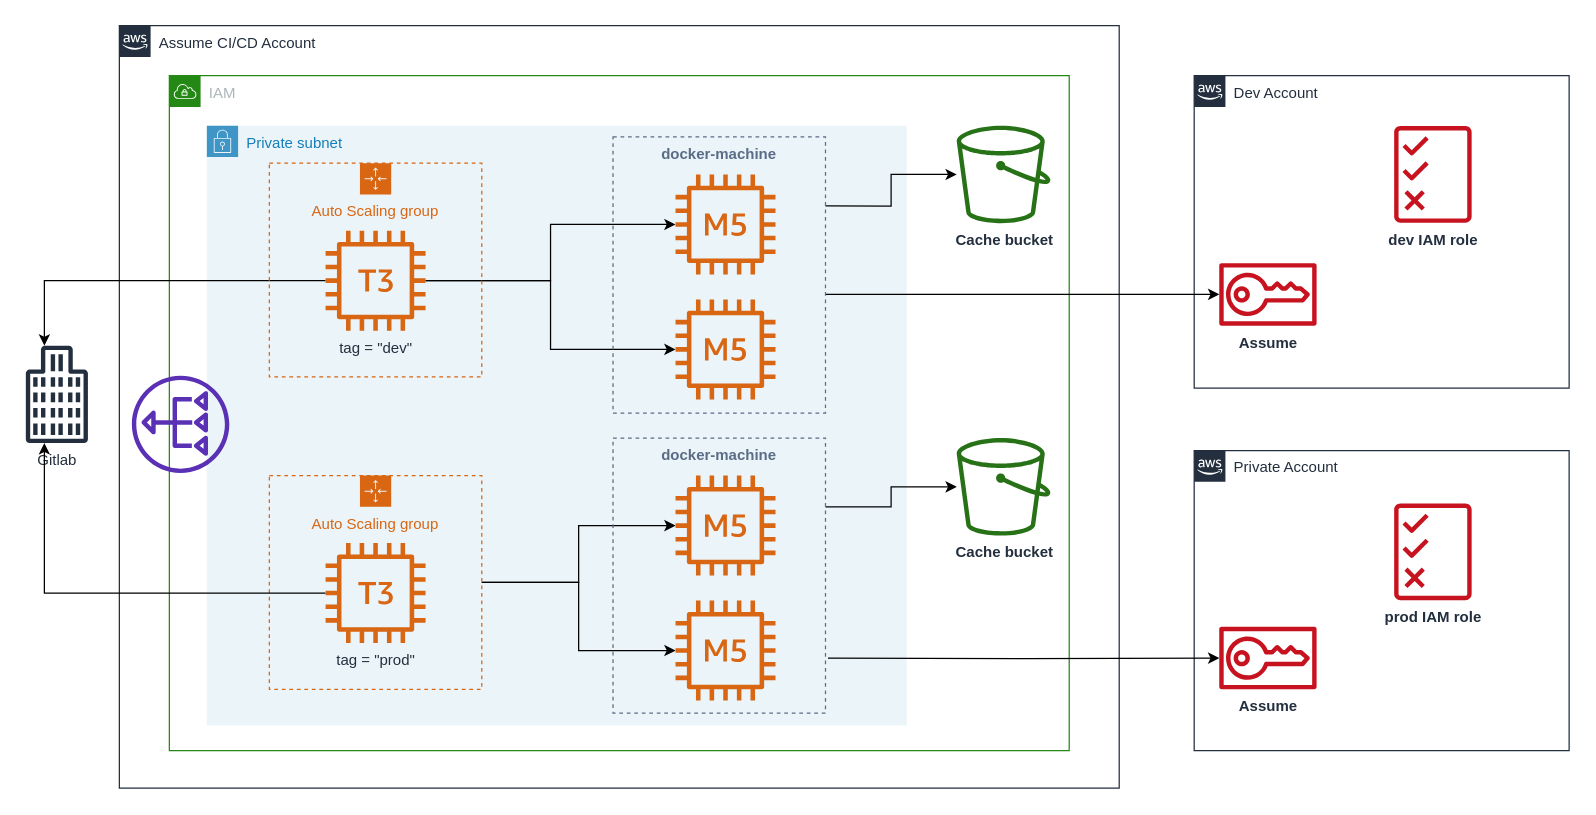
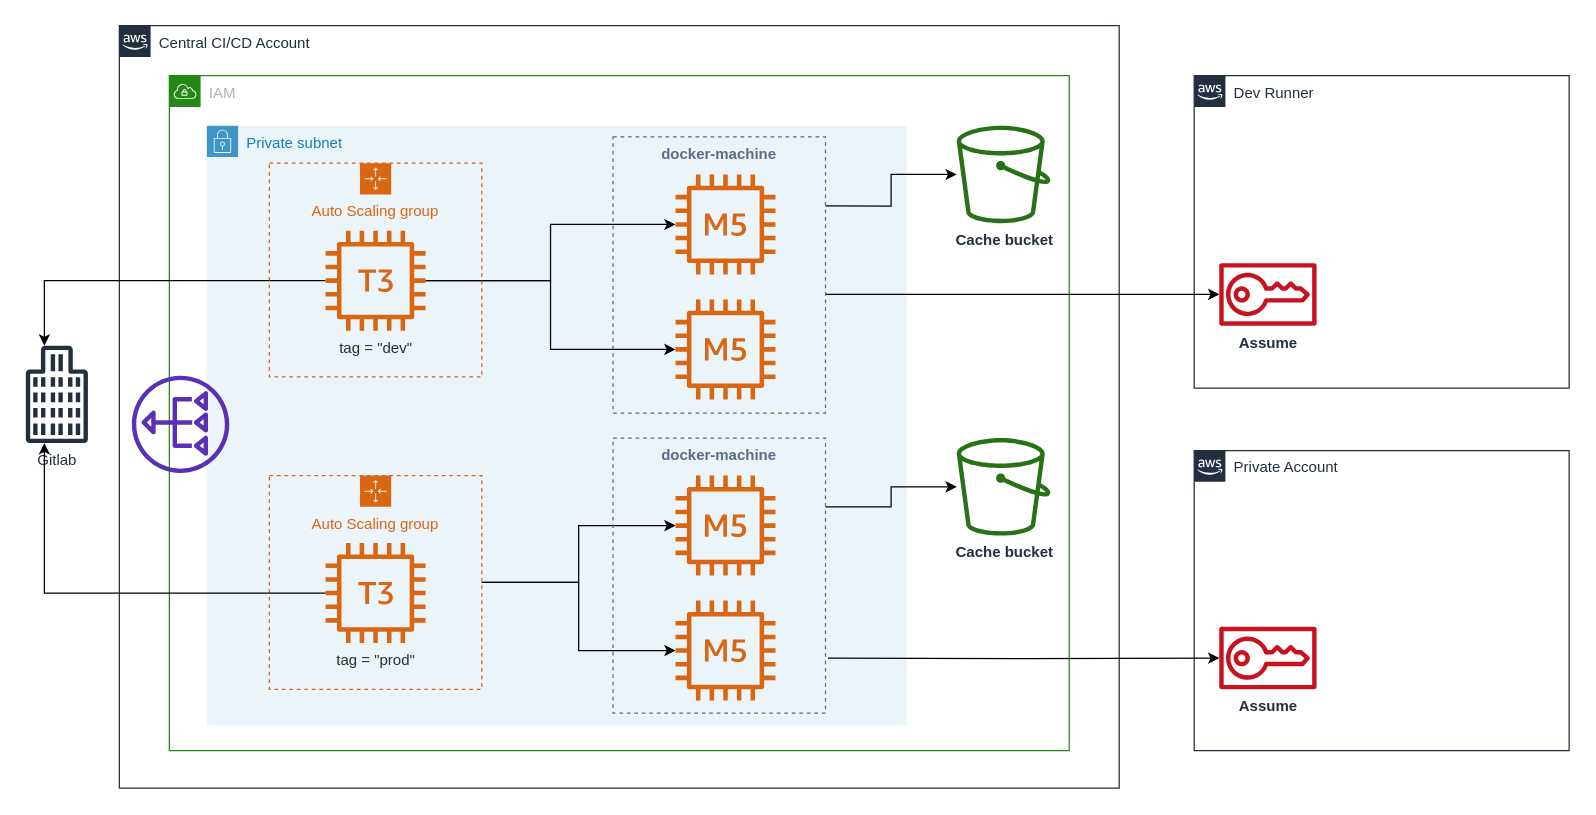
(239, 43) -> (242, 43)
(1279, 93) -> (1274, 93)
(1433, 174) -> none
(1433, 552) -> none
